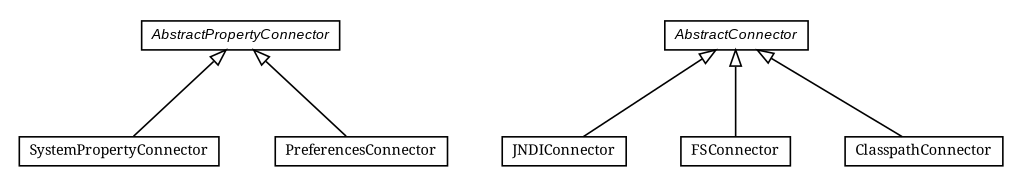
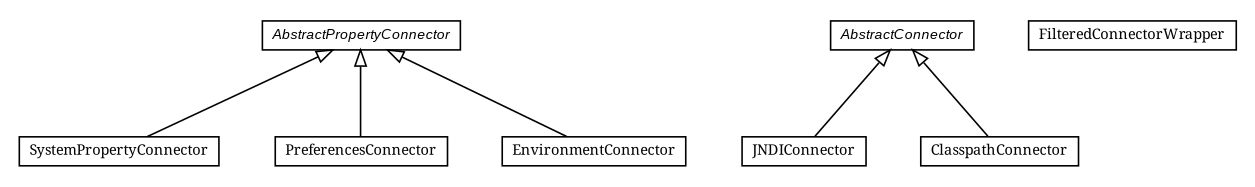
none -> (1132, 35)
none -> (594, 151)
(736, 151) -> none
